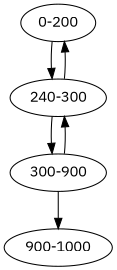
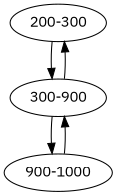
(58, 23) -> none
(58, 98) -> (58, 23)
none -> (65, 140)
